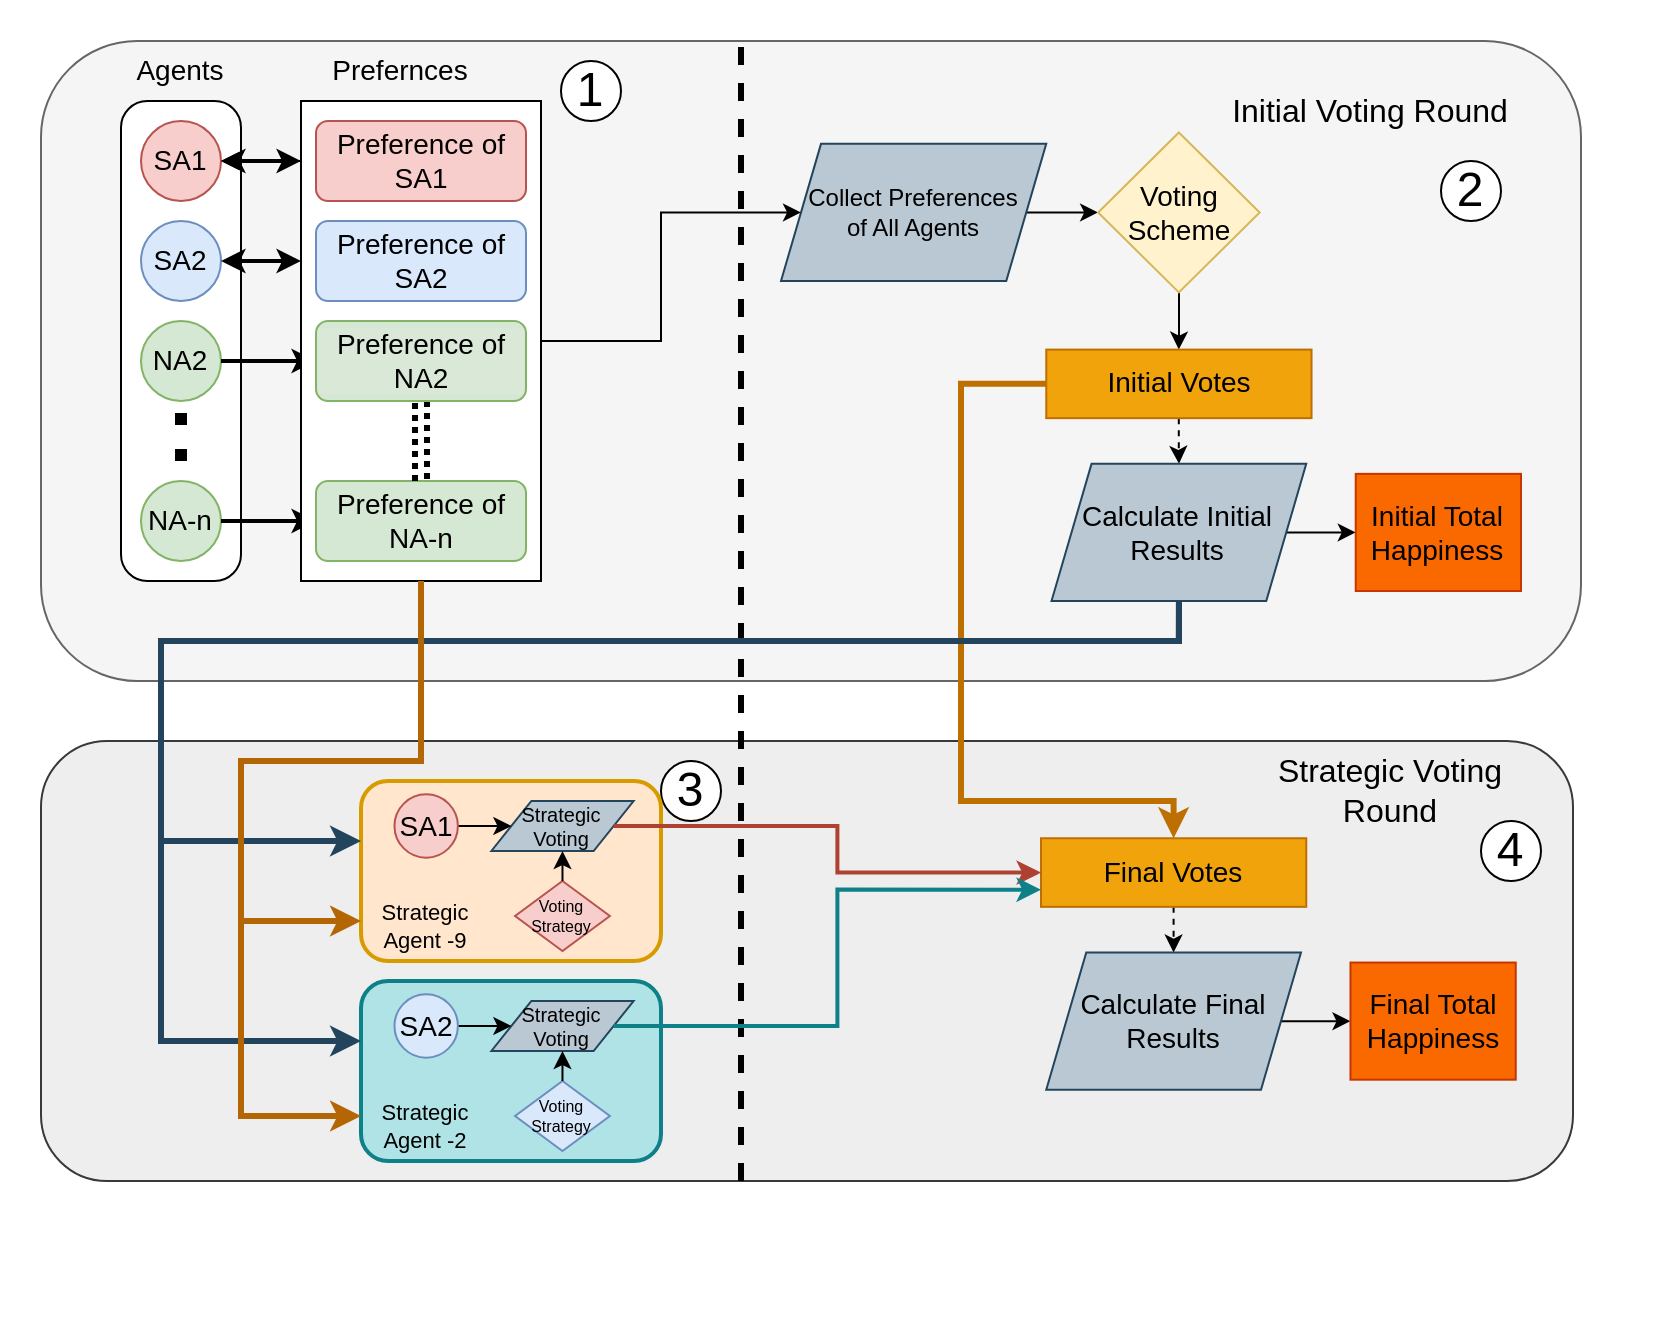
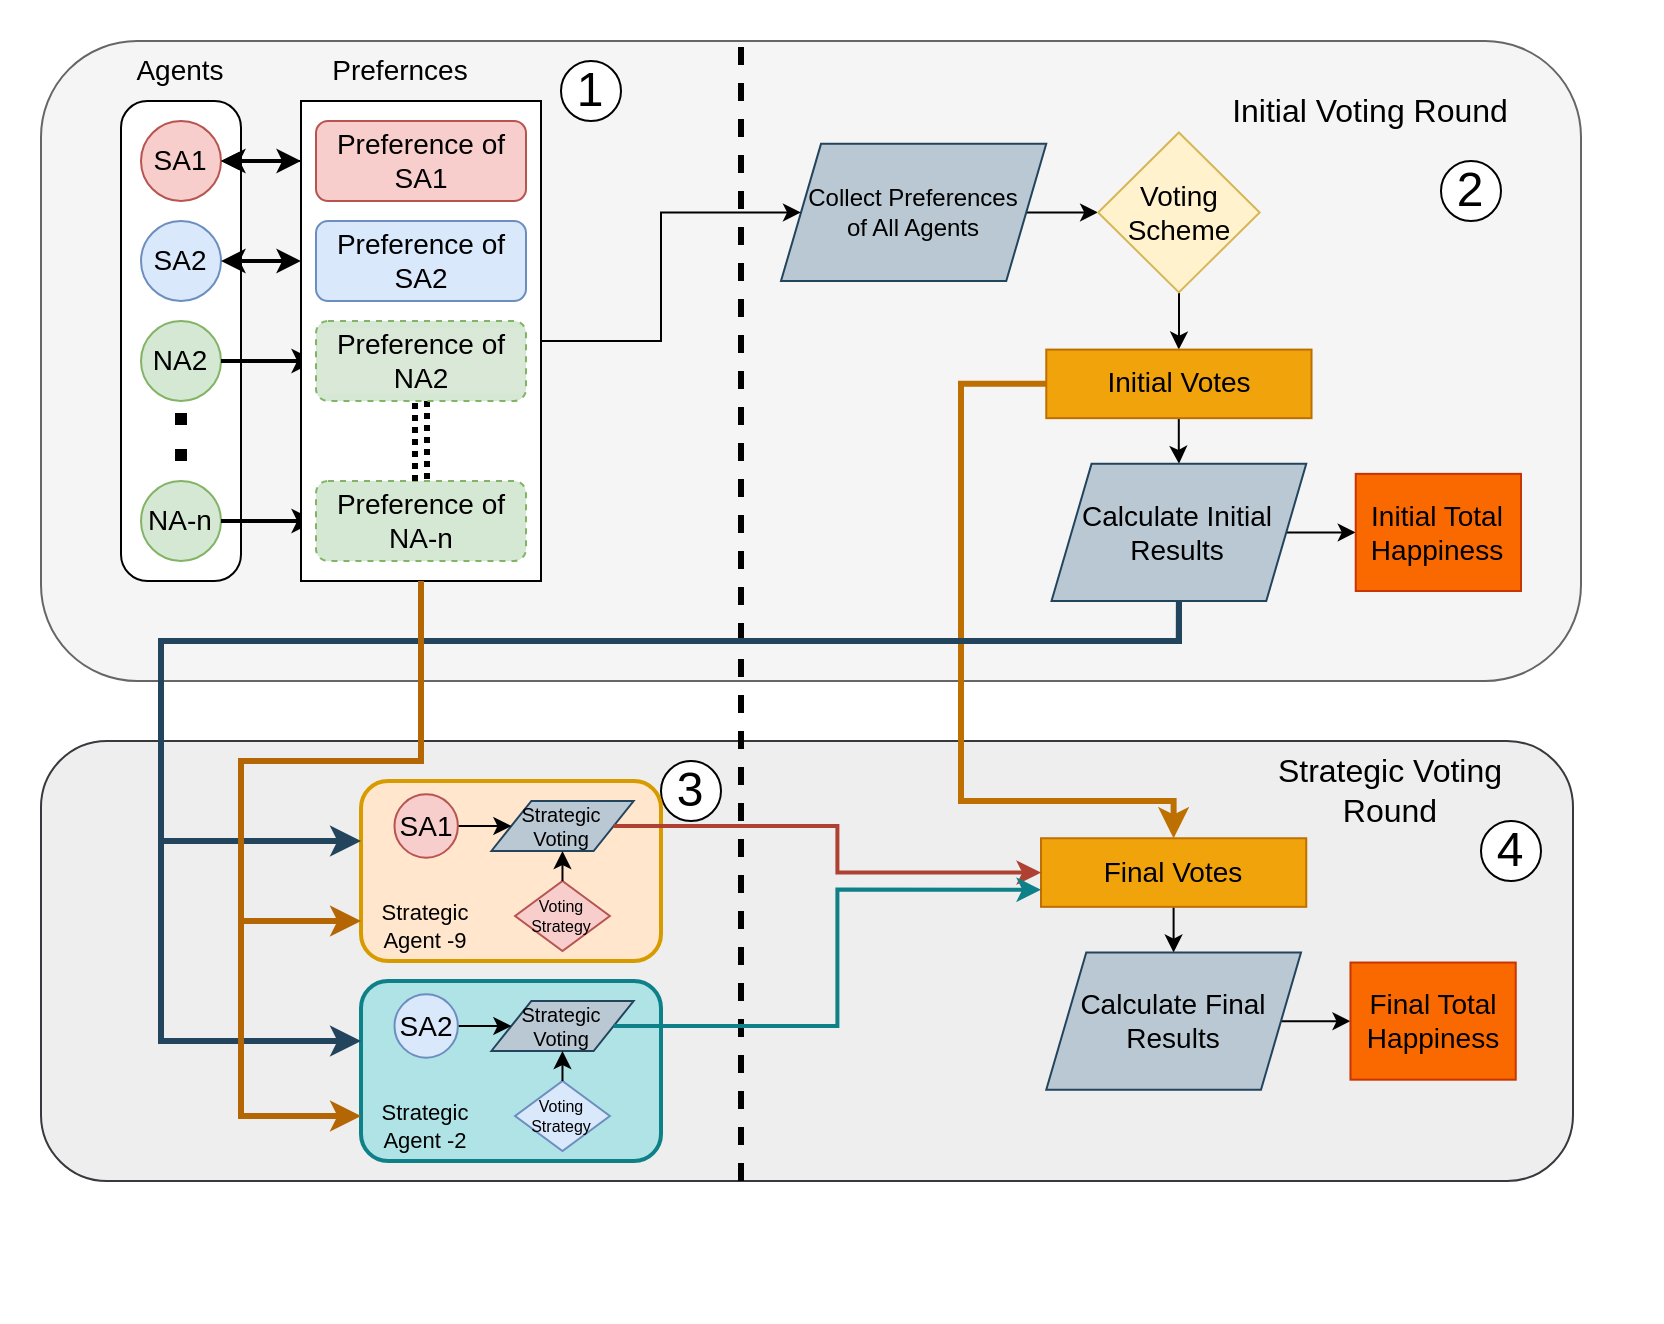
(421, 361) -> (421, 361)
(1179, 436) -> (1179, 436)
(421, 521) -> (421, 521)
(1174, 925) -> (1174, 925)
